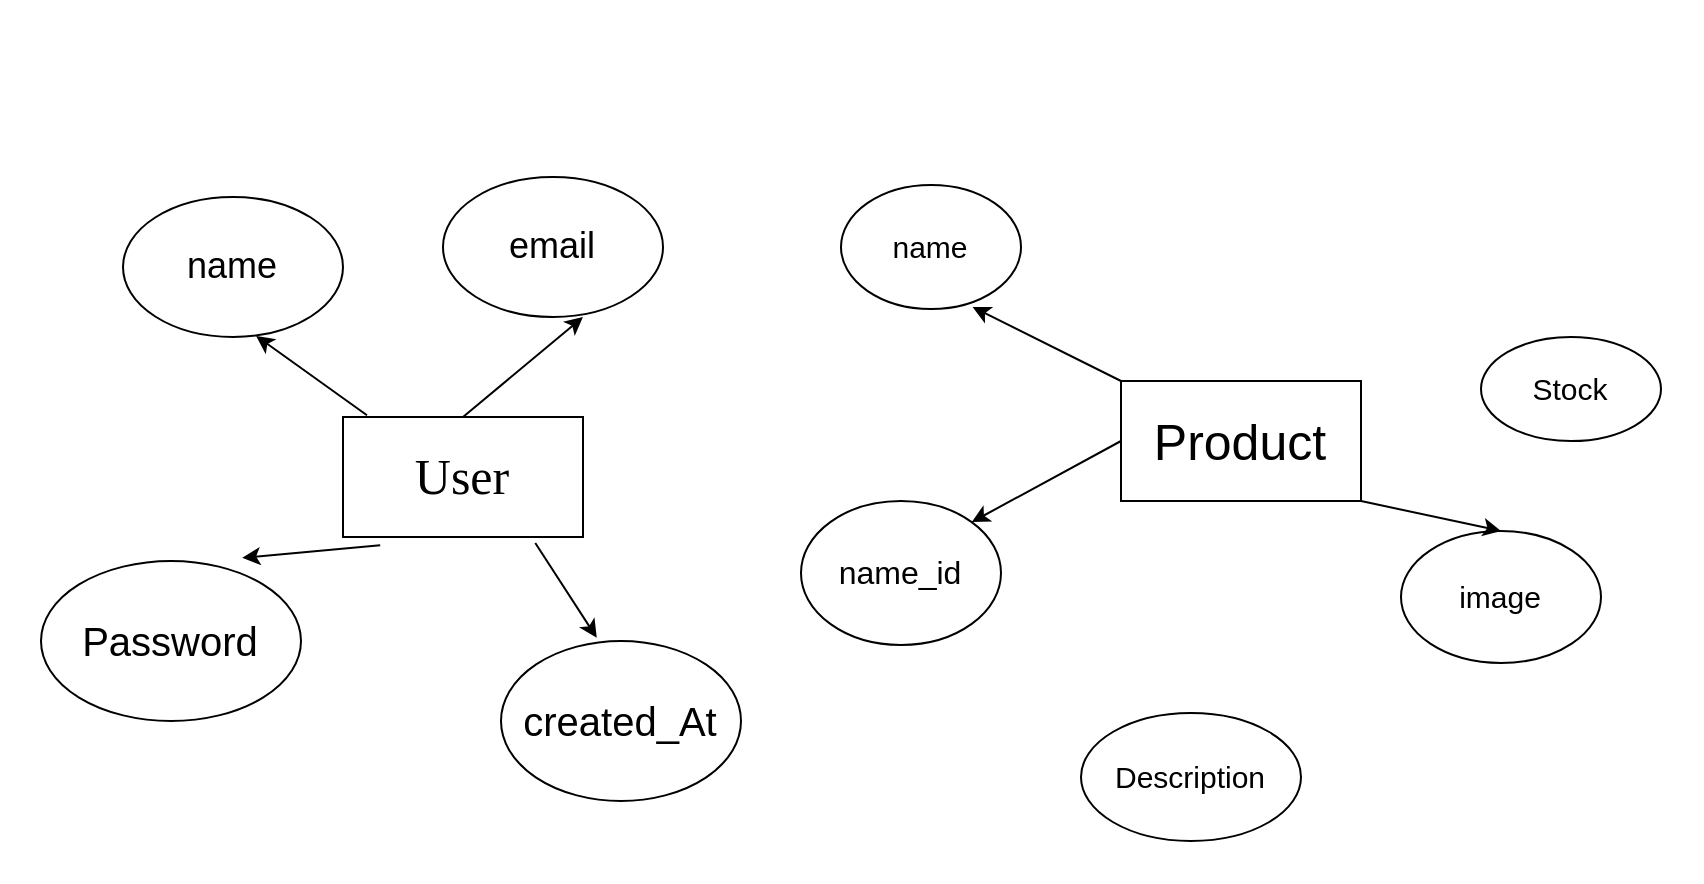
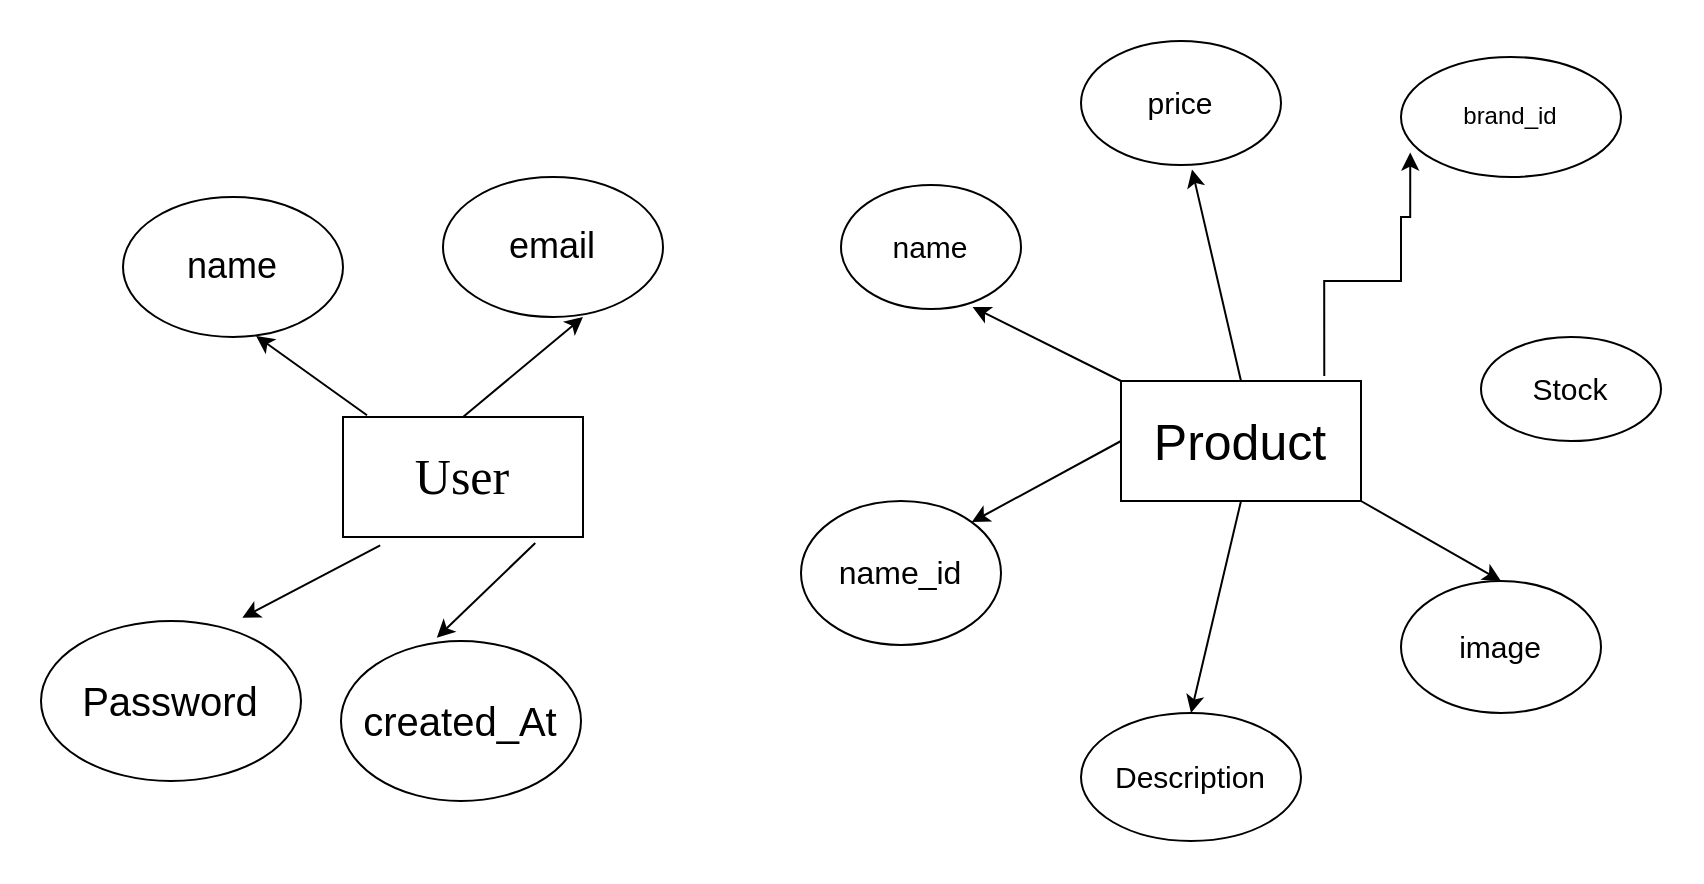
none -> (1181, 103)
none -> (1511, 117)
none -> (1218, 281)
none -> (1378, 281)
(1501, 597) -> (1501, 647)
none -> (1218, 600)
(171, 641) -> (171, 701)
(621, 721) -> (461, 721)
